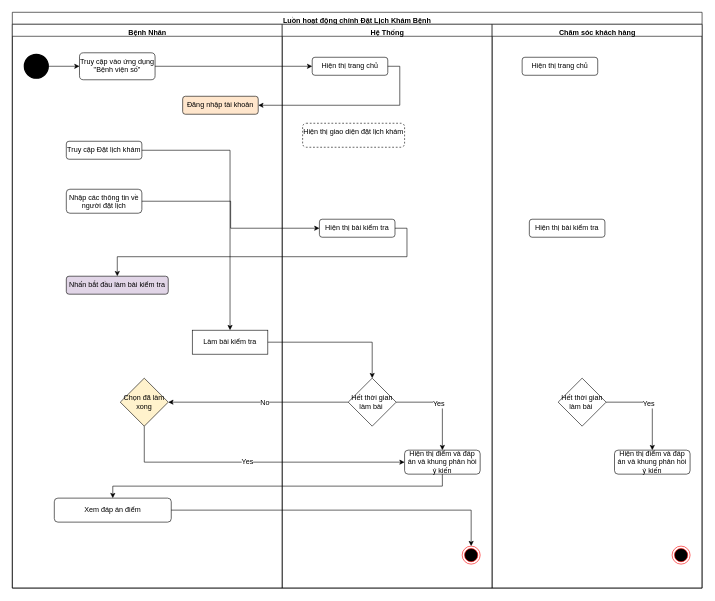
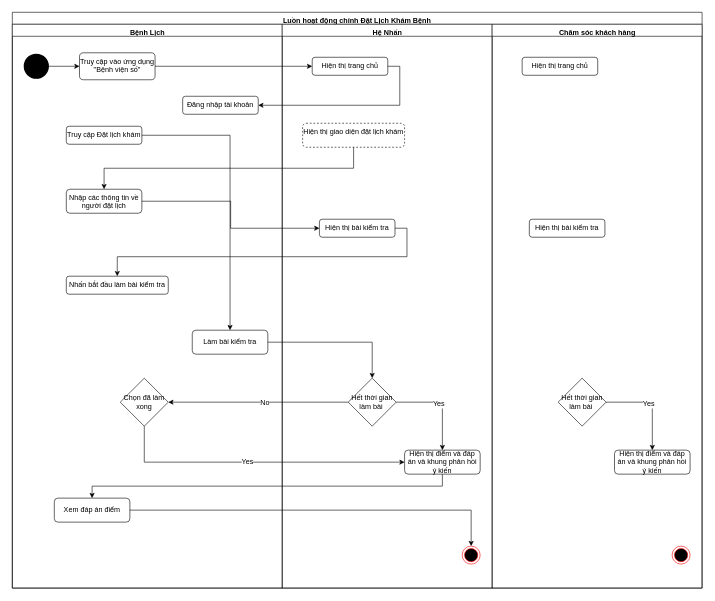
(148, 33) -> (148, 33)
(388, 33) -> (388, 33)
(221, 105) -> (221, 105)
(104, 150) -> (104, 135)
none -> (354, 159)
(117, 285) -> (117, 285)
(230, 342) -> (230, 342)
(144, 402) -> (144, 402)
(113, 510) -> (92, 510)
